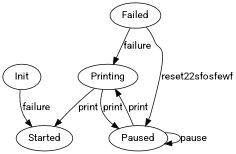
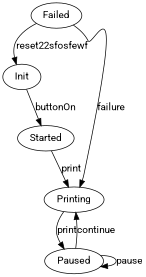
(161, 72) -> (19, 37)
(77, 104) -> (58, 166)
(37, 108) -> (56, 108)
(138, 108) -> (96, 230)
